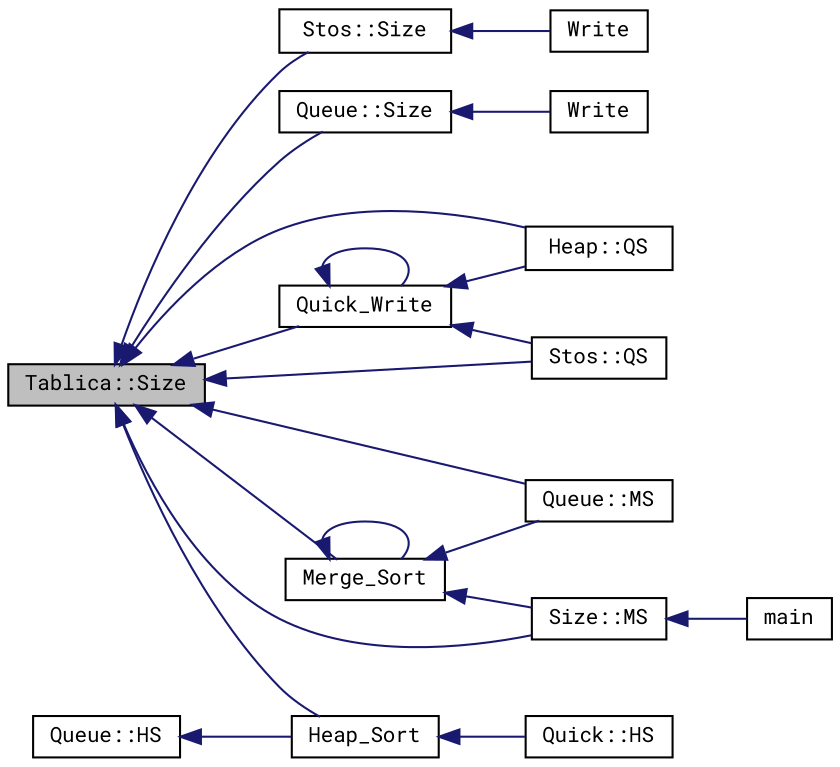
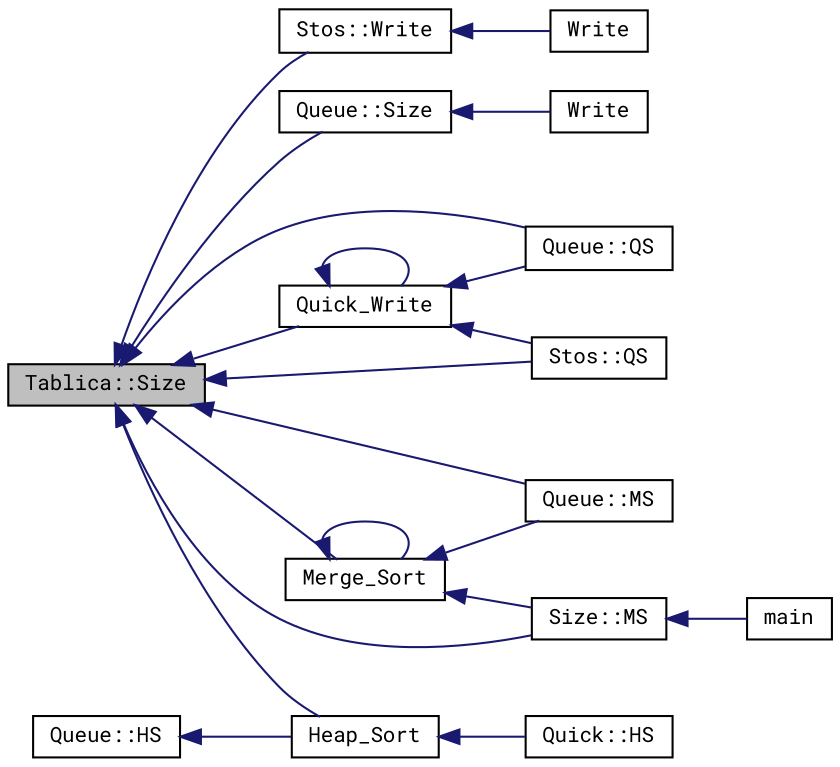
(365, 31) -> (365, 31)
(599, 248) -> (599, 248)
